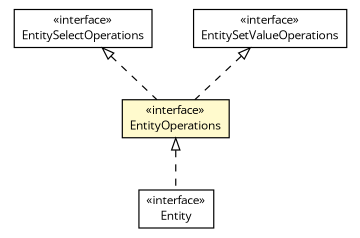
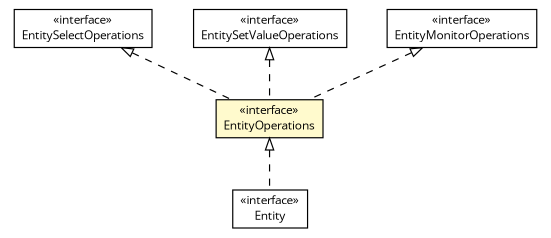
none -> (462, 28)
